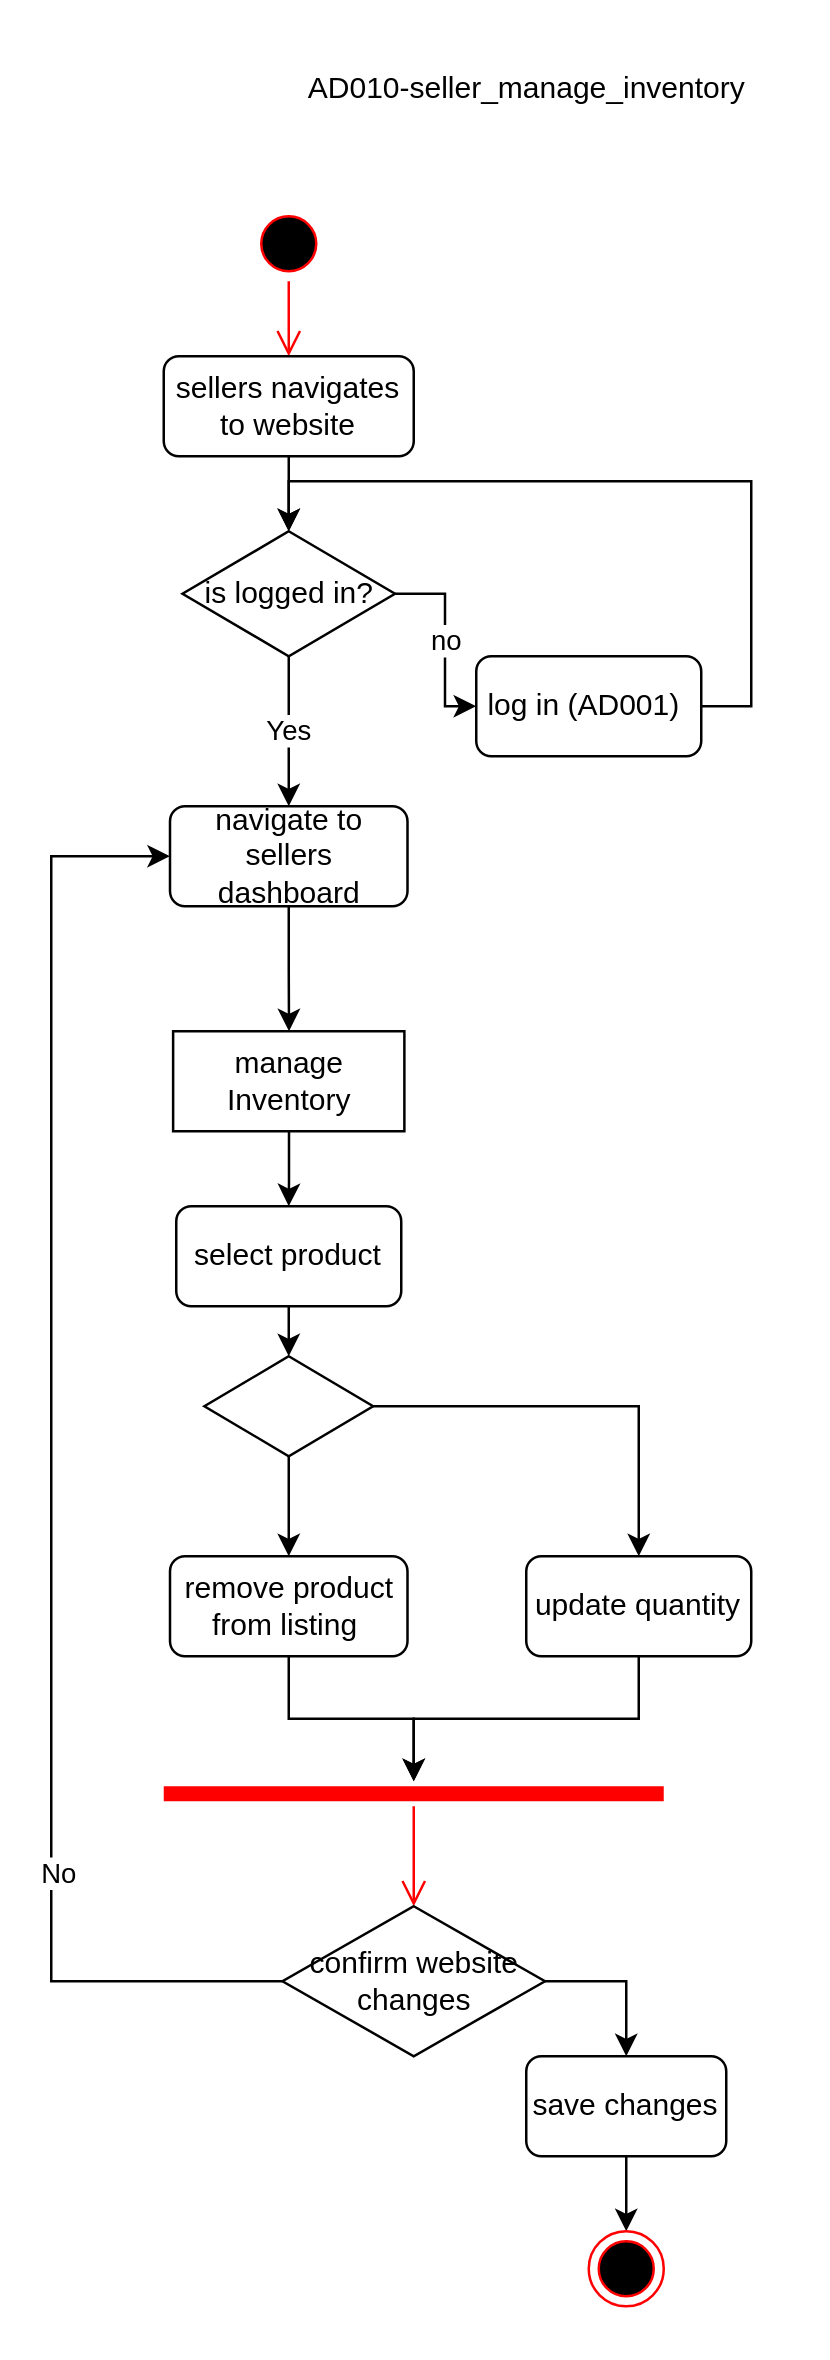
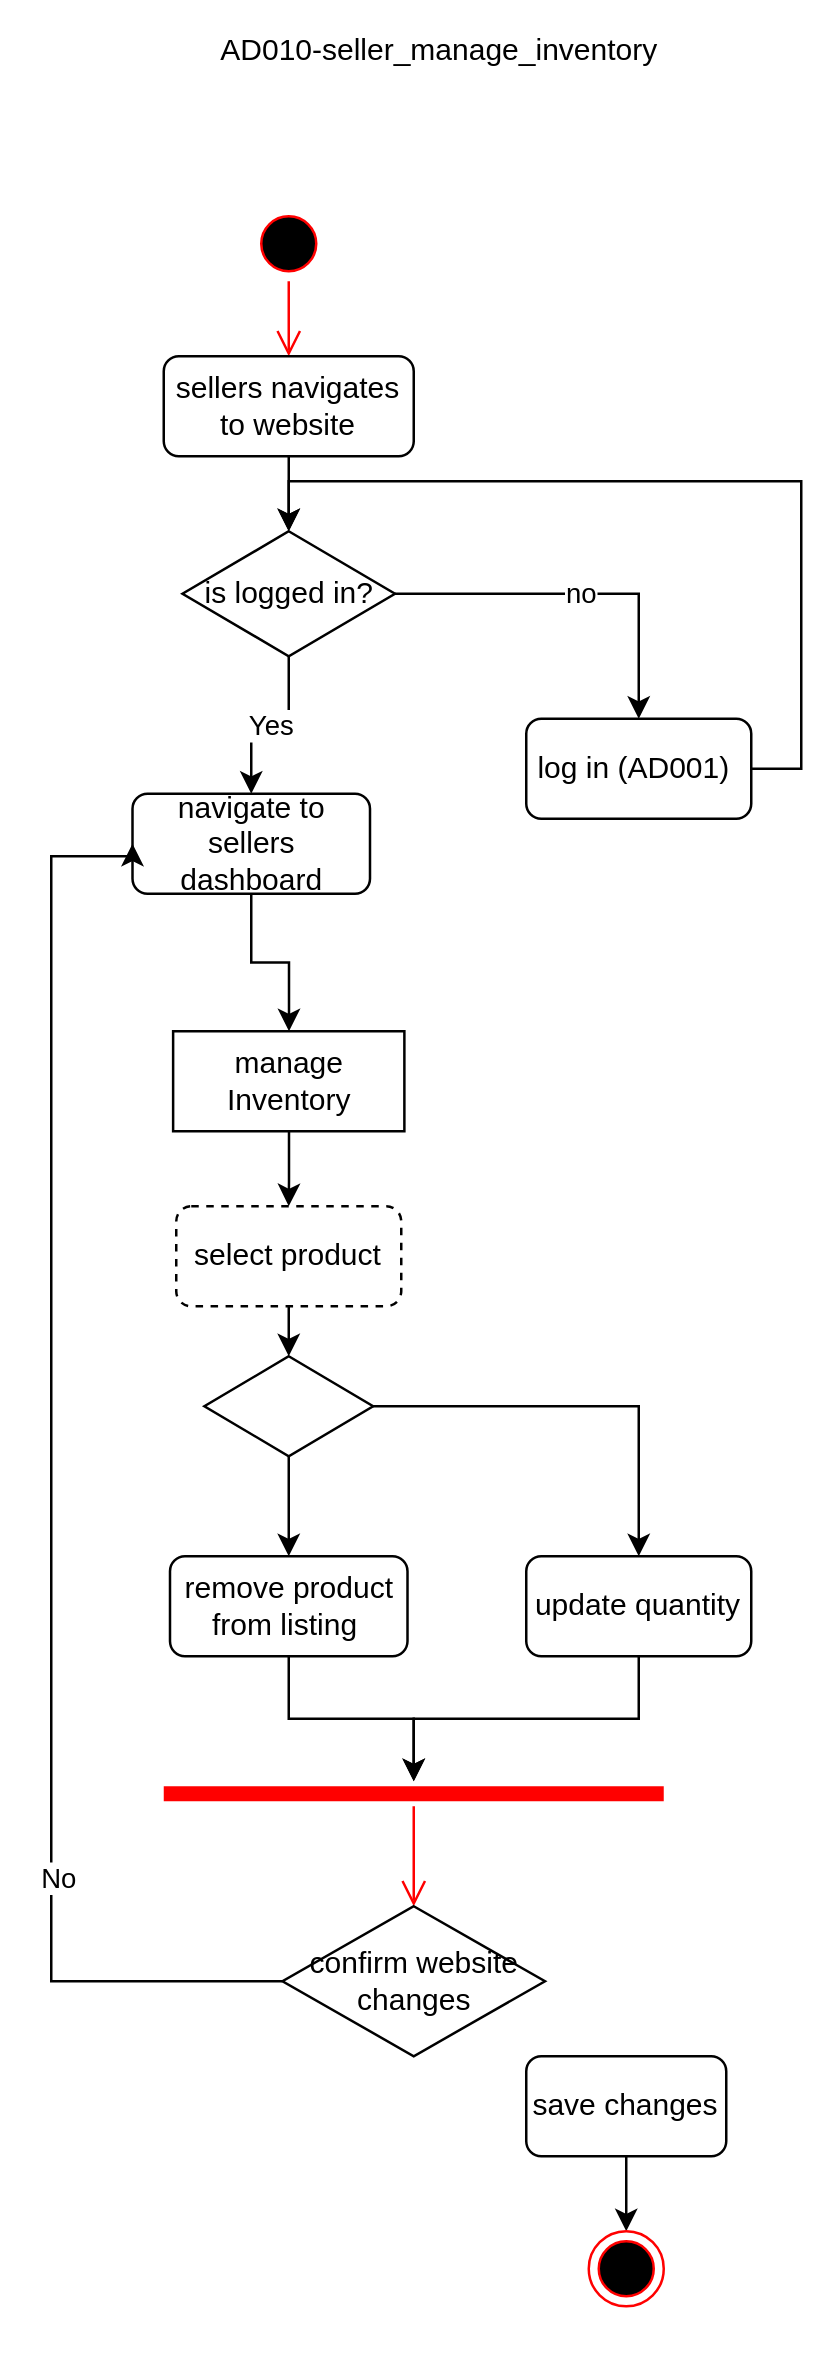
(526, 89) -> (439, 51)
(589, 706) -> (639, 769)
(289, 856) -> (251, 844)
(289, 1256) -> (289, 1256)
(615, 1981) -> none
